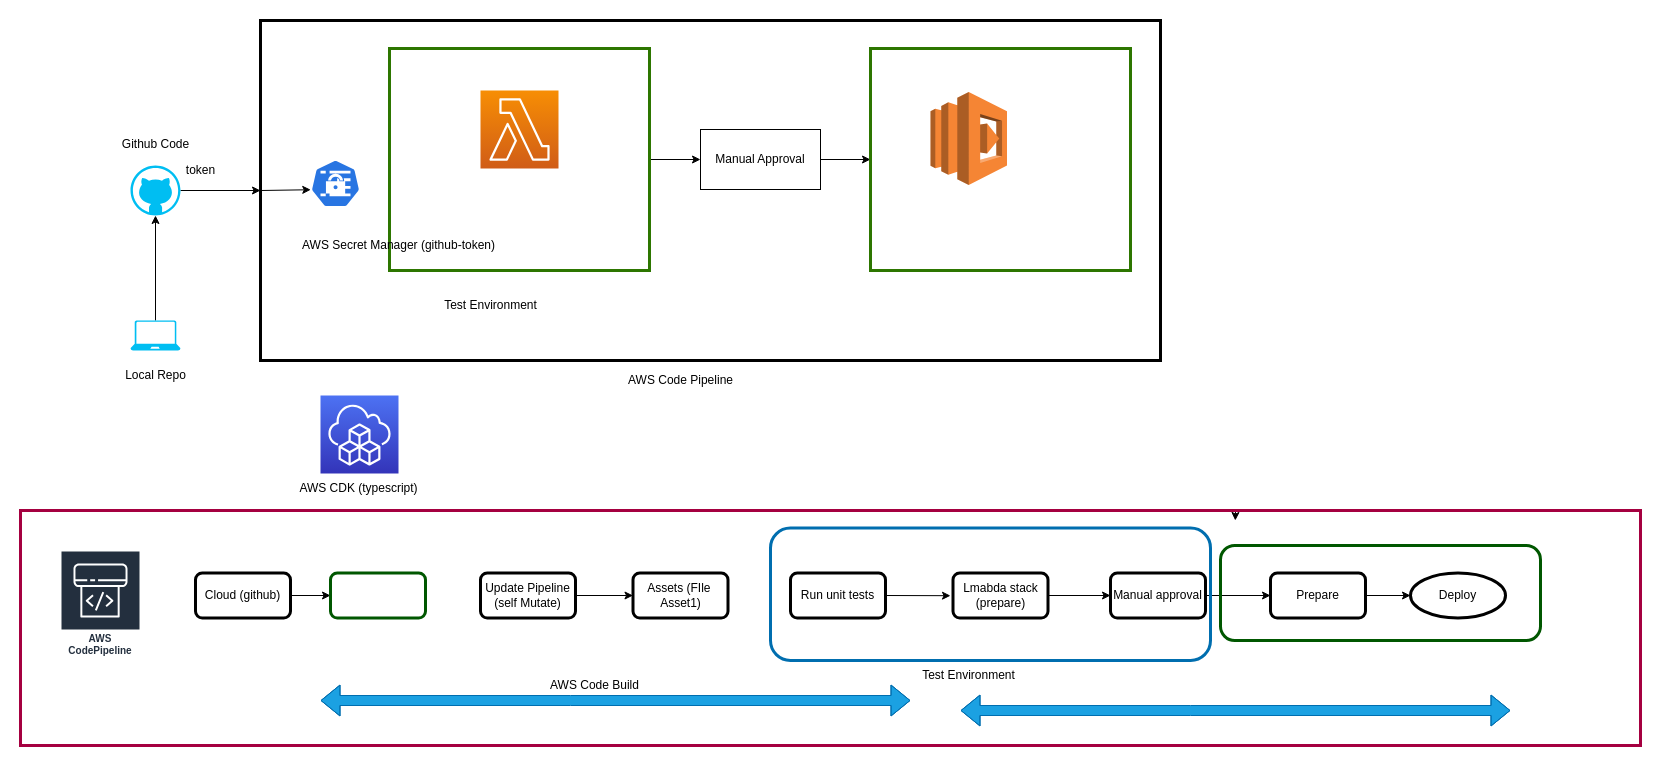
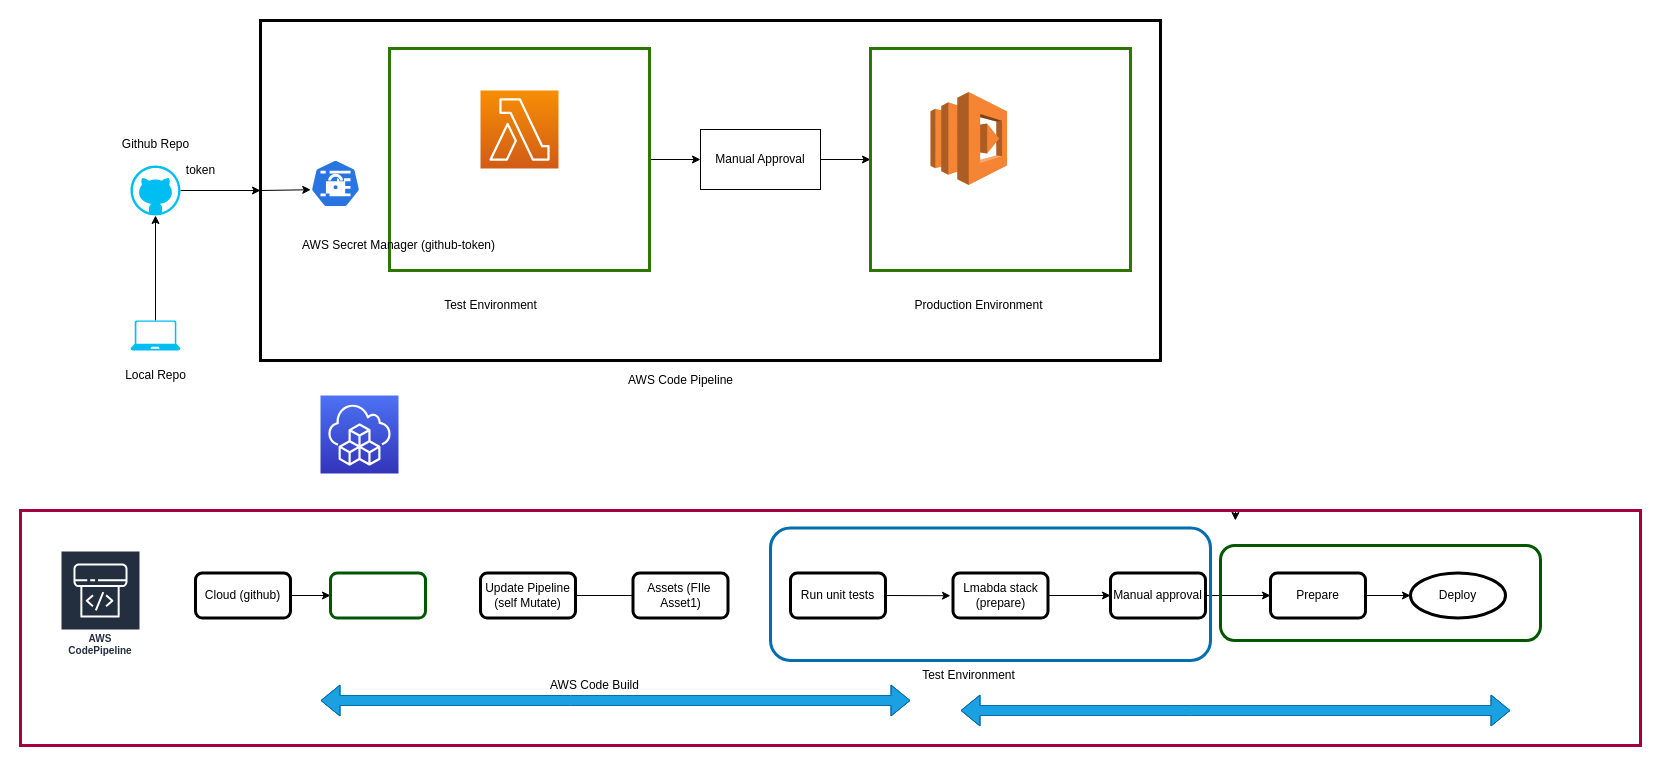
(156, 145) -> (156, 145)
none -> (979, 306)
(359, 489) -> none
(625, 596) -> (627, 596)
